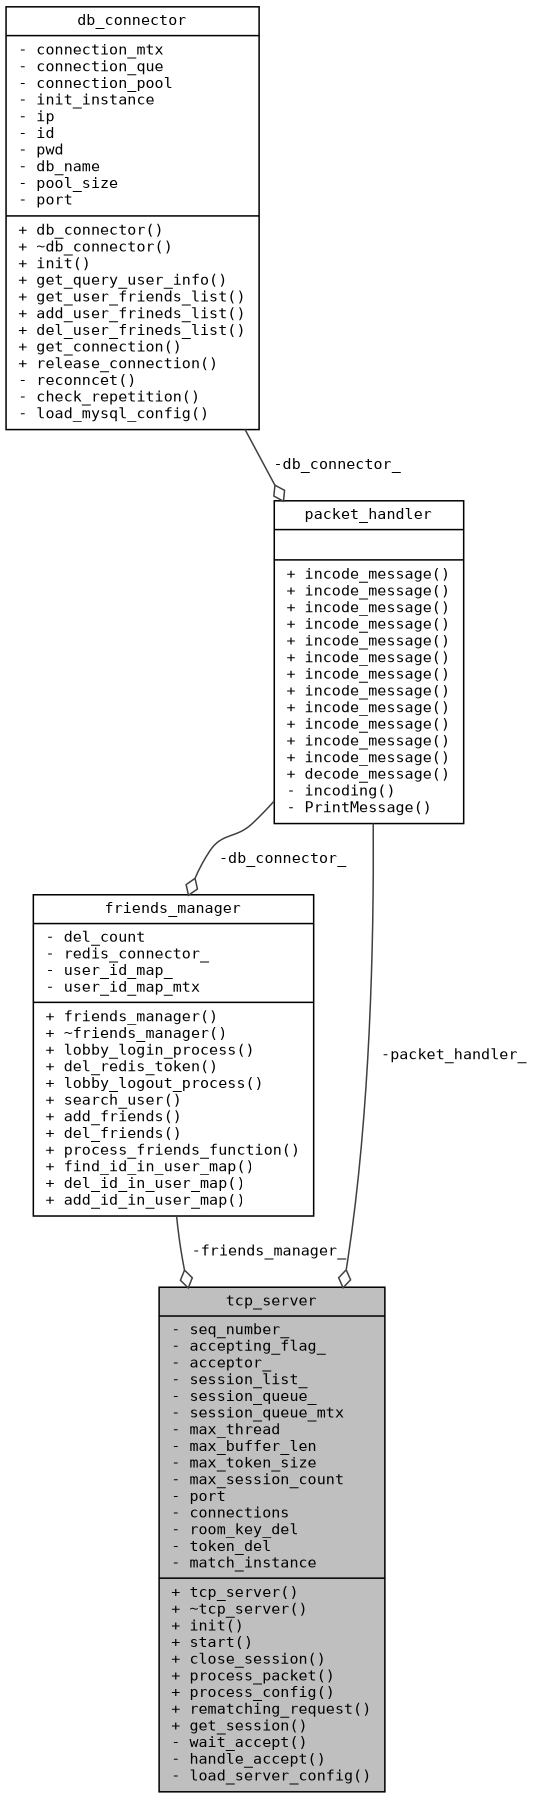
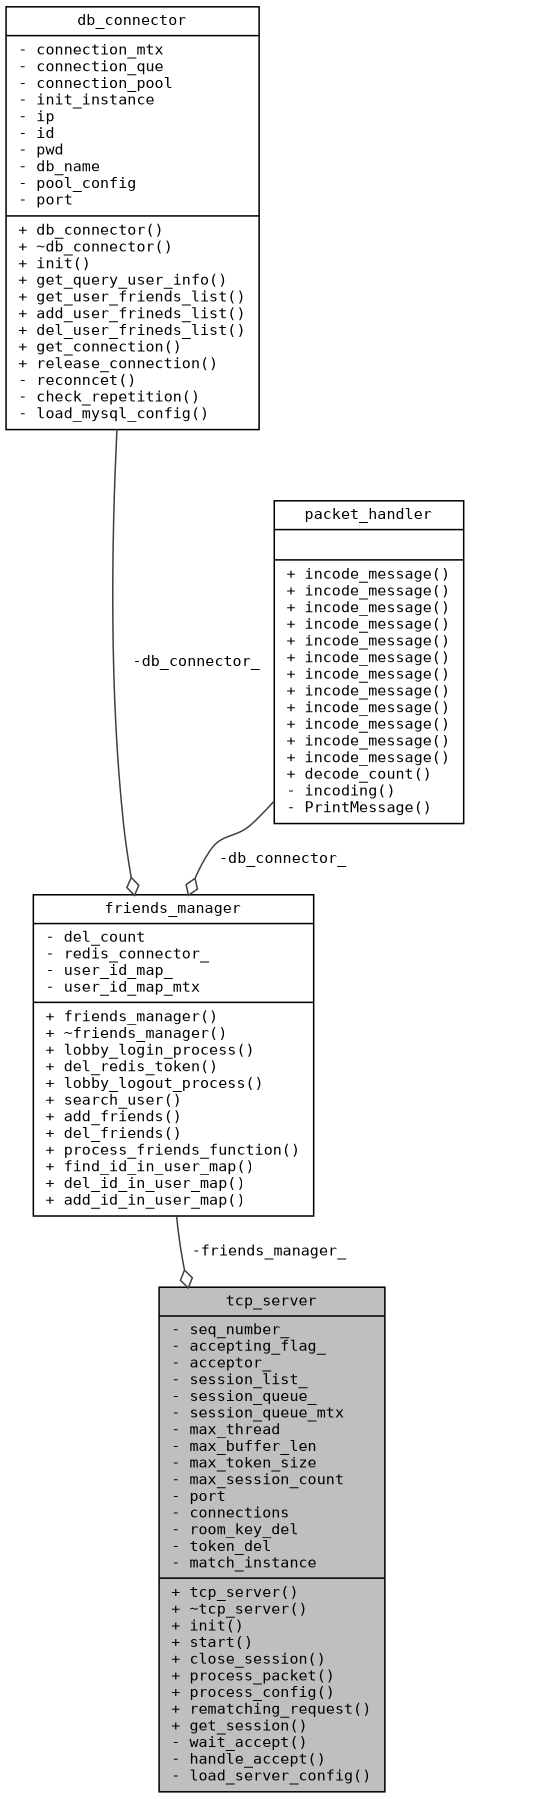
(69, 183) -> (78, 183)
(260, 457) -> (113, 654)
(369, 774) -> (360, 774)
(368, 1047) -> none
